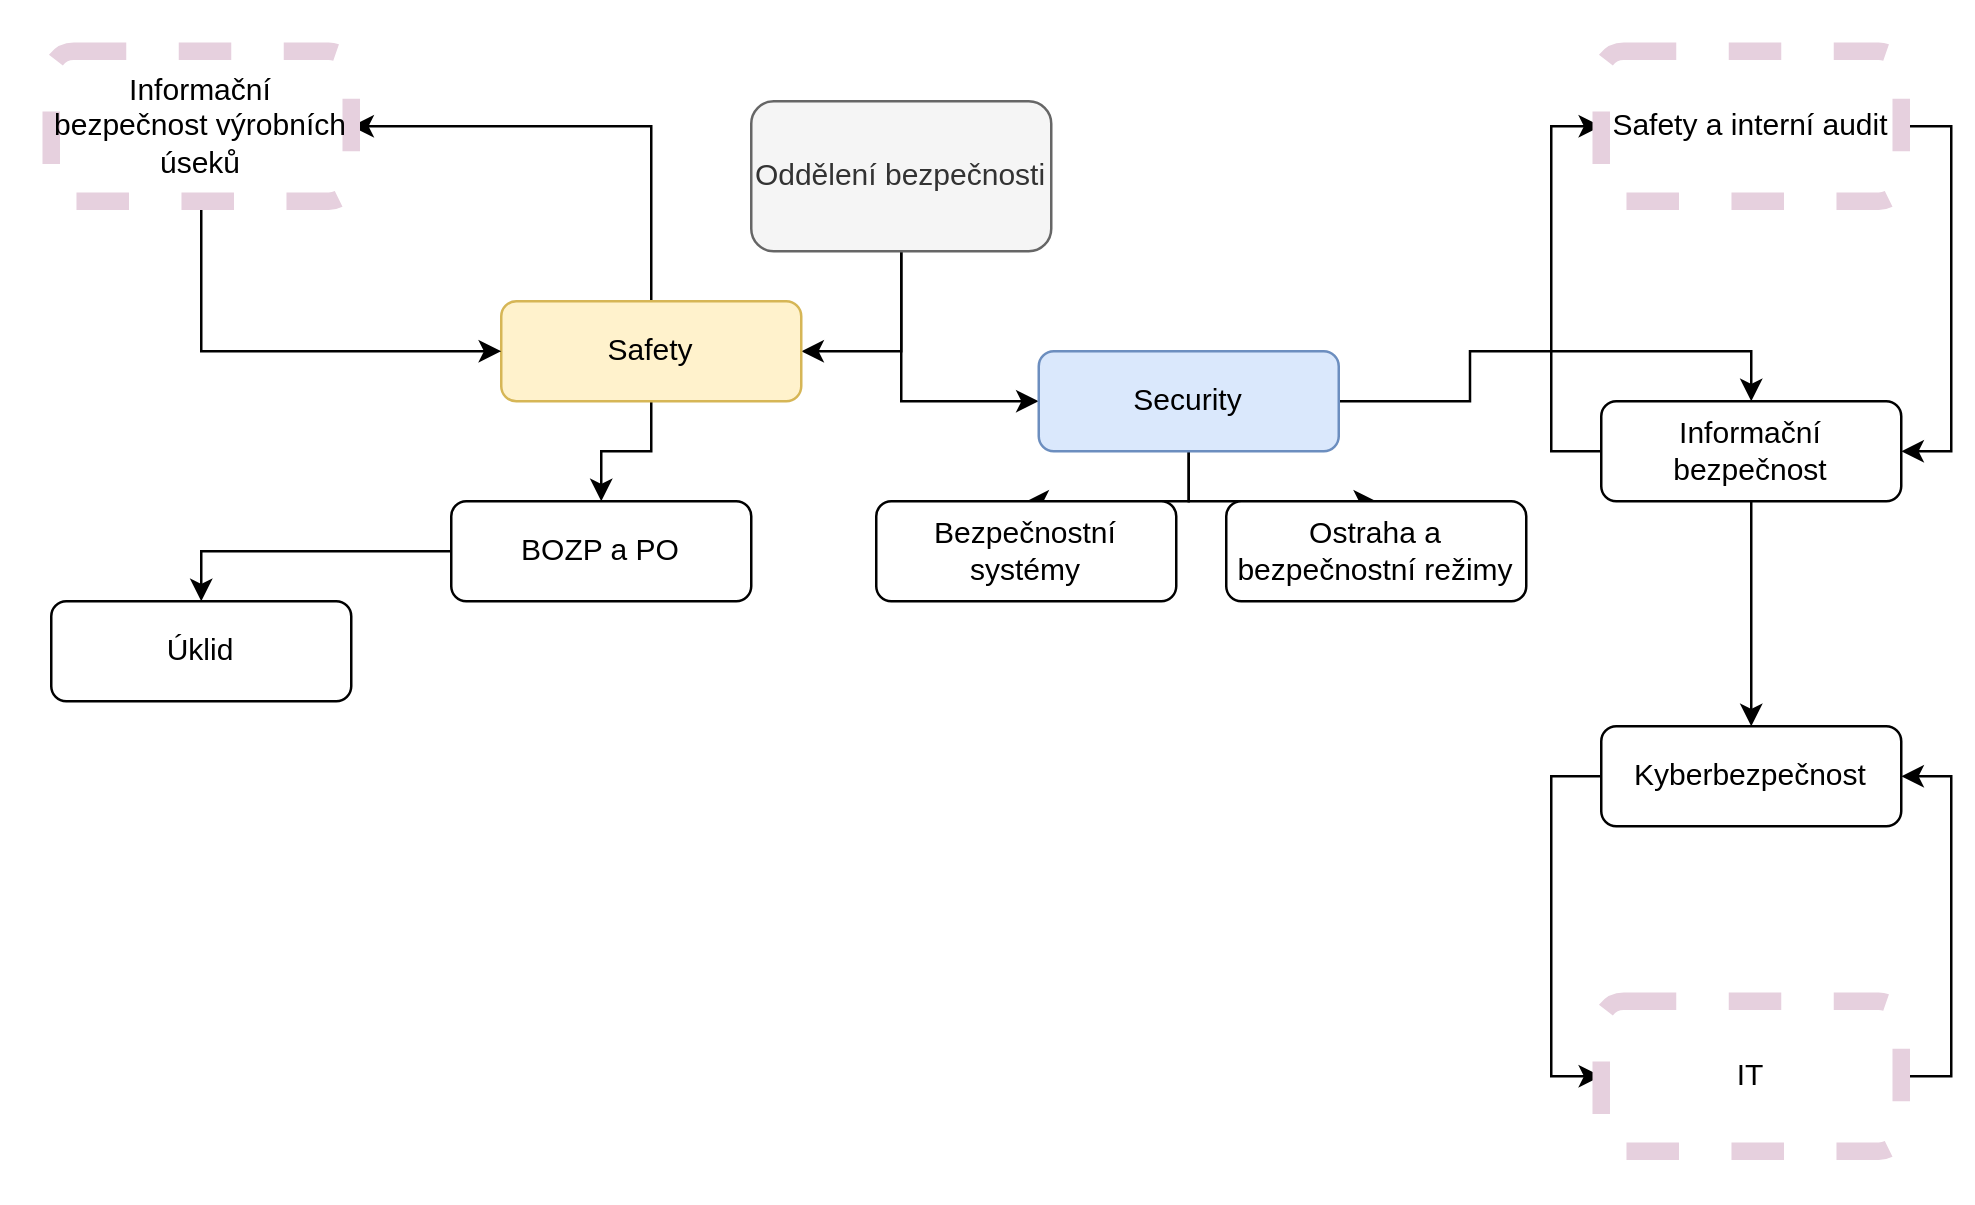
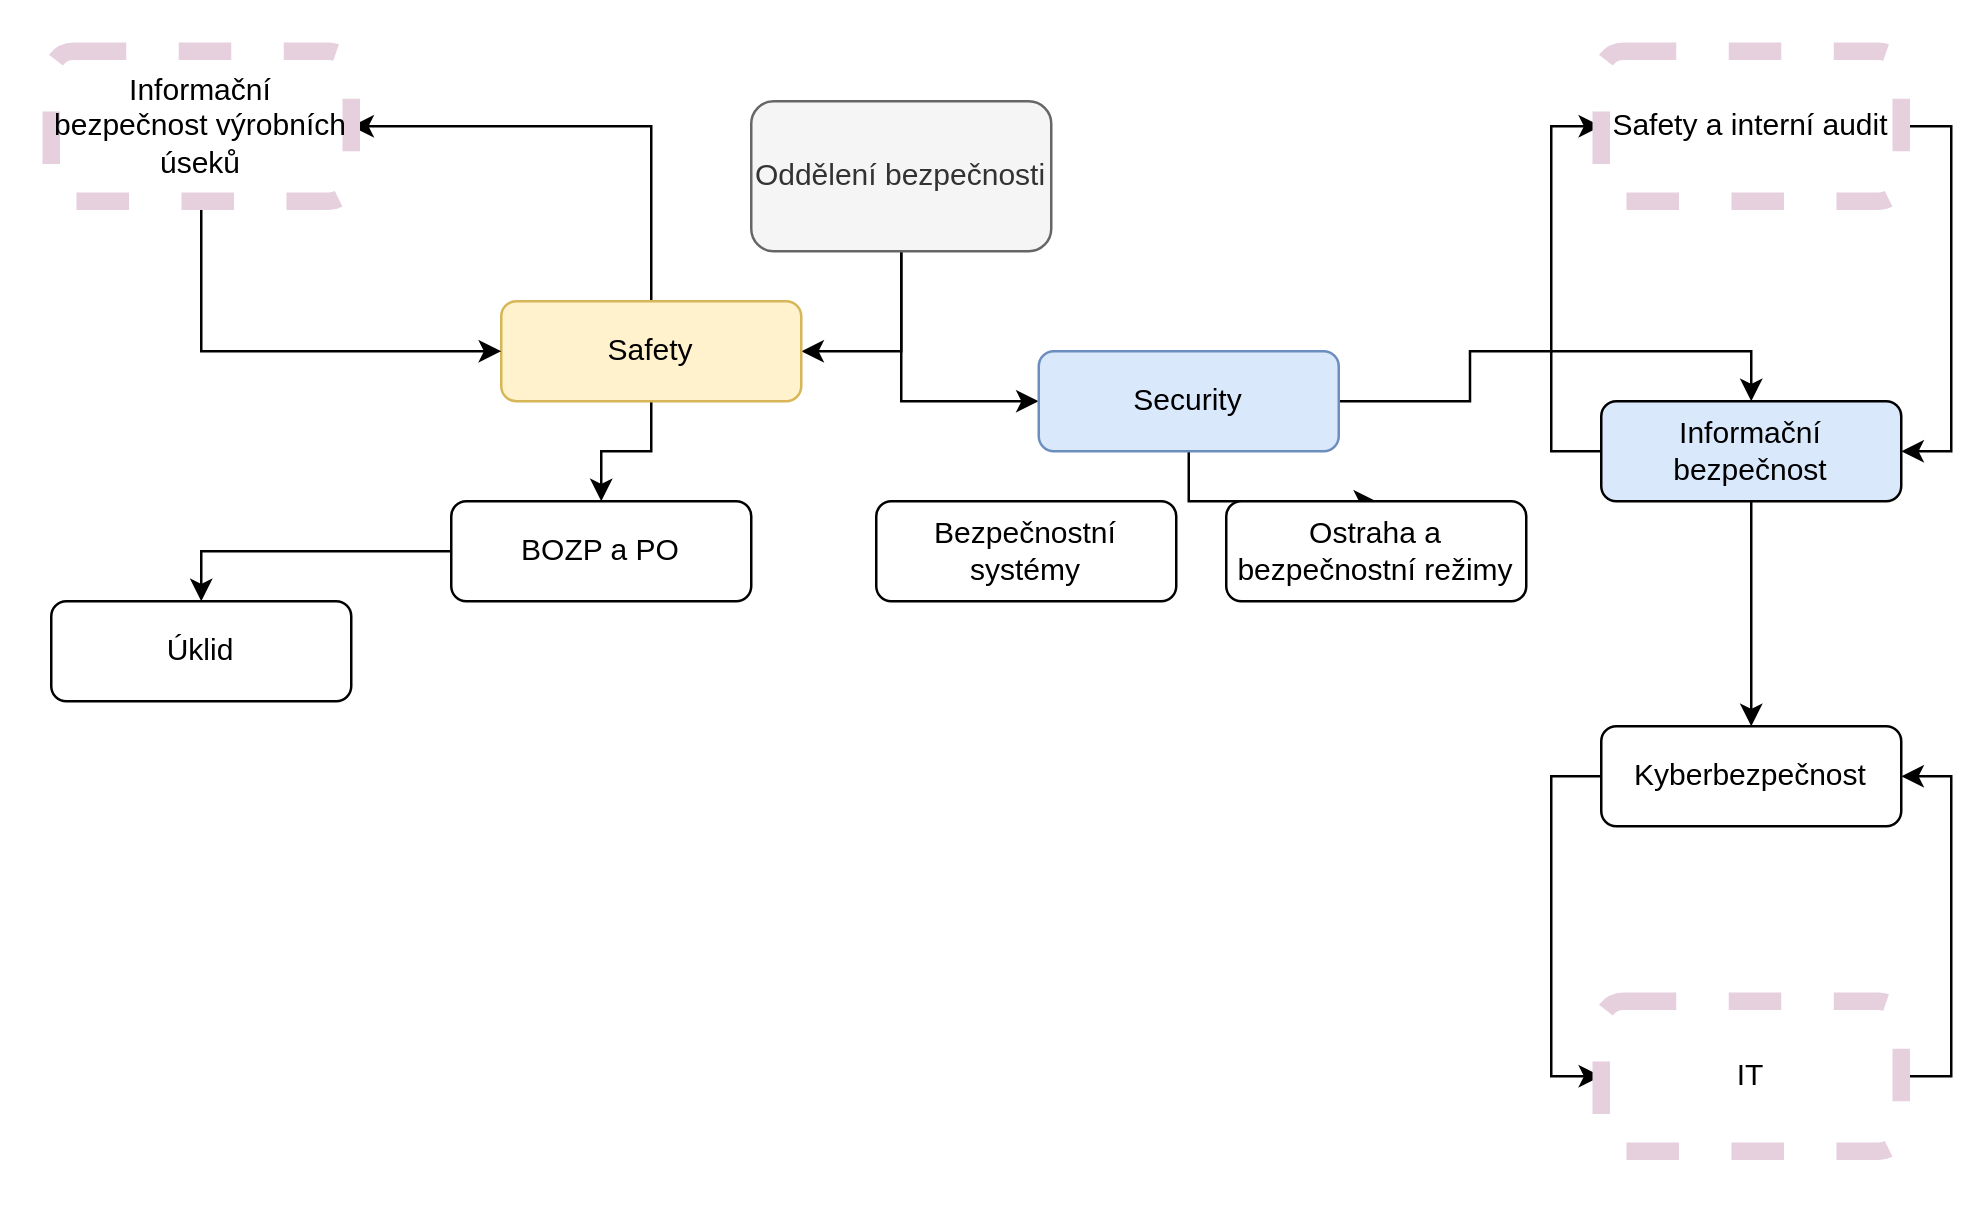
(1751, 451) -> (1751, 451)
(1174, 501) -> none
